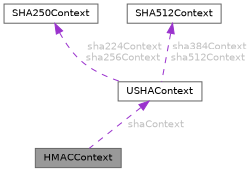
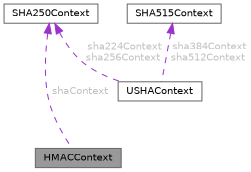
(174, 14) -> (174, 14)
(115, 128) -> (48, 94)
